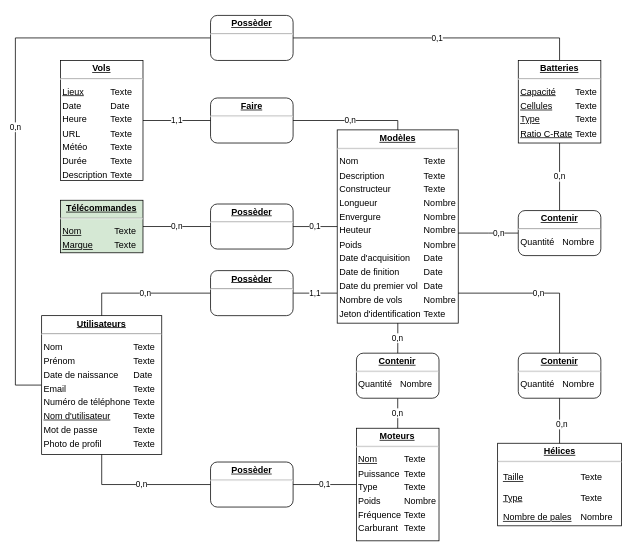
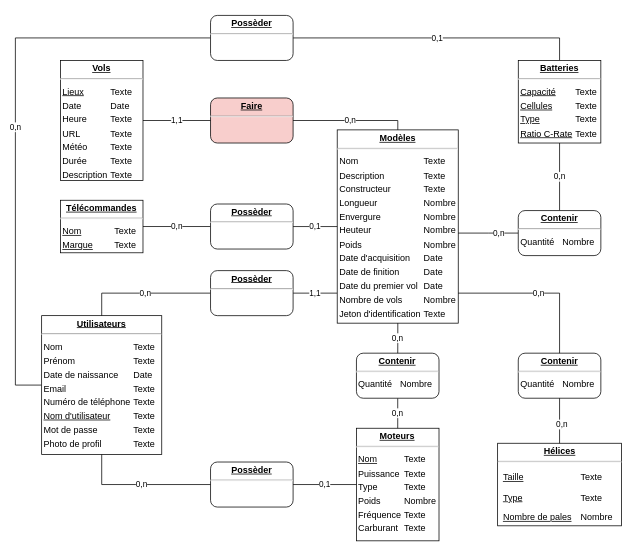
(252, 120) -> (252, 120)
(102, 226) -> (102, 226)
